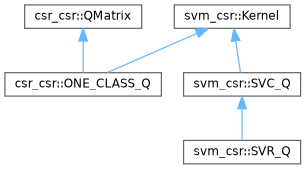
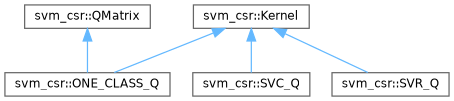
(83, 17) -> (87, 17)
(83, 84) -> (87, 84)
(242, 125) -> (326, 53)
